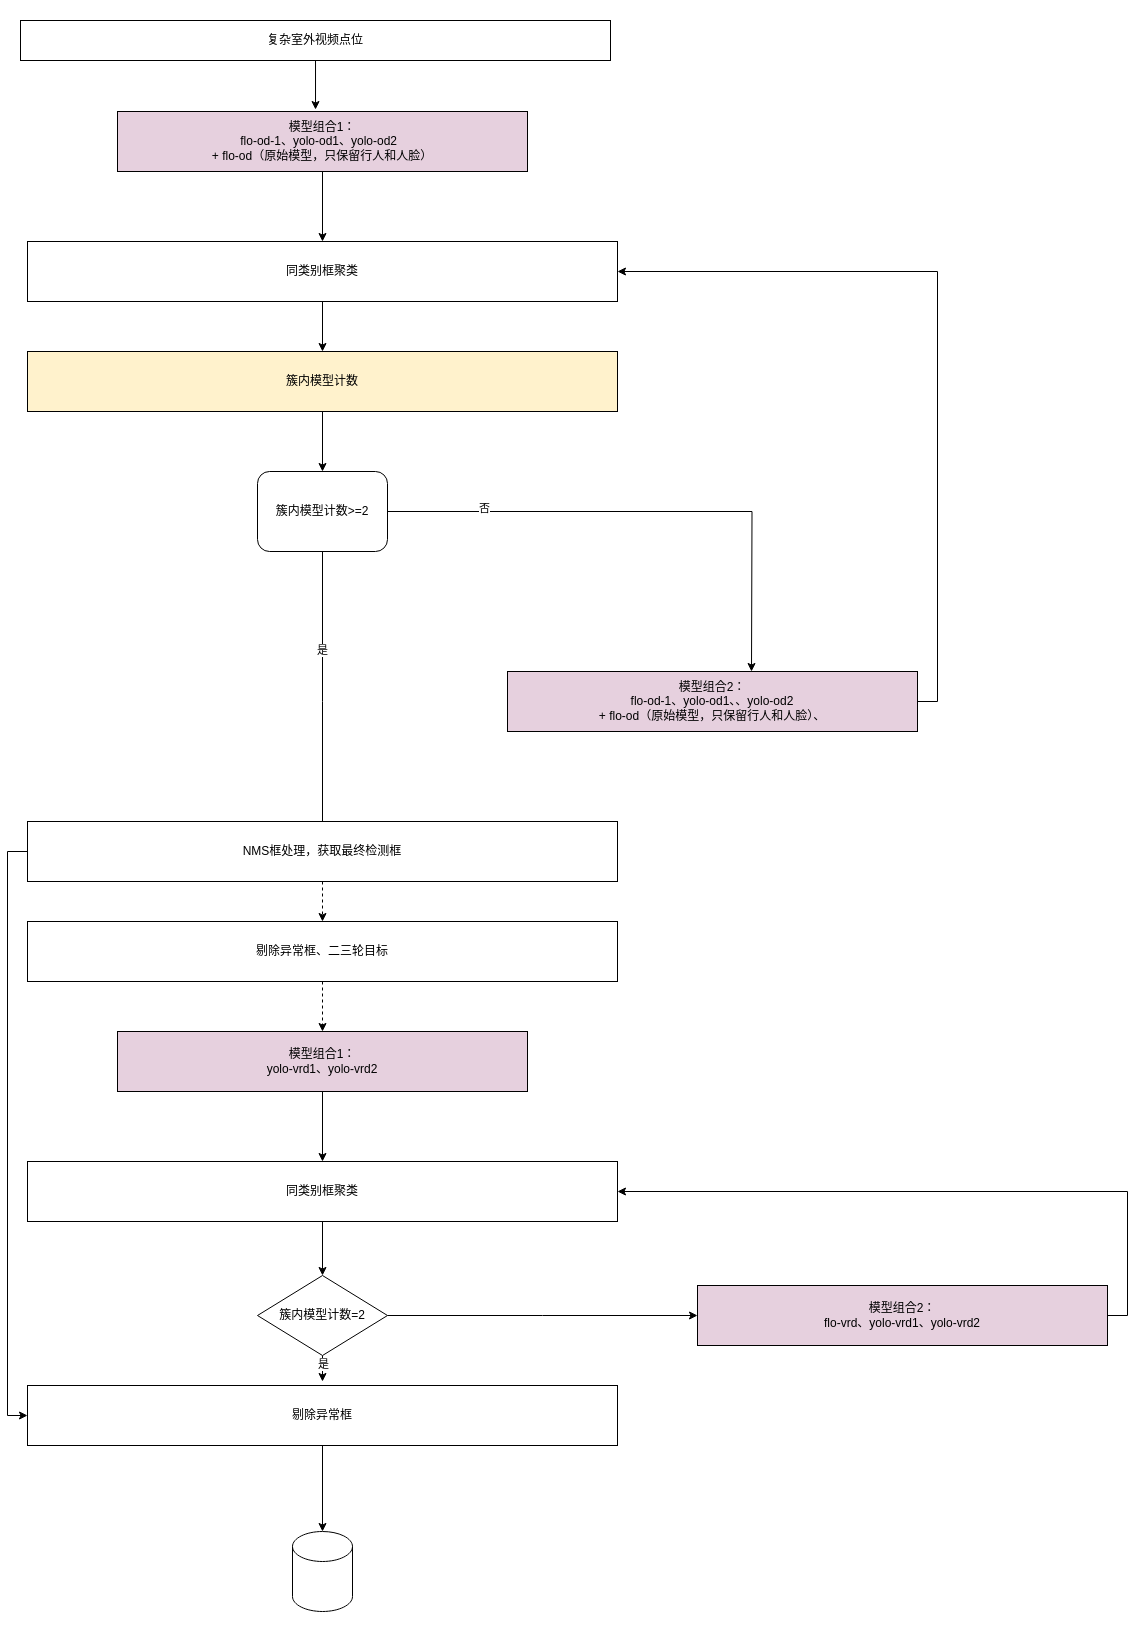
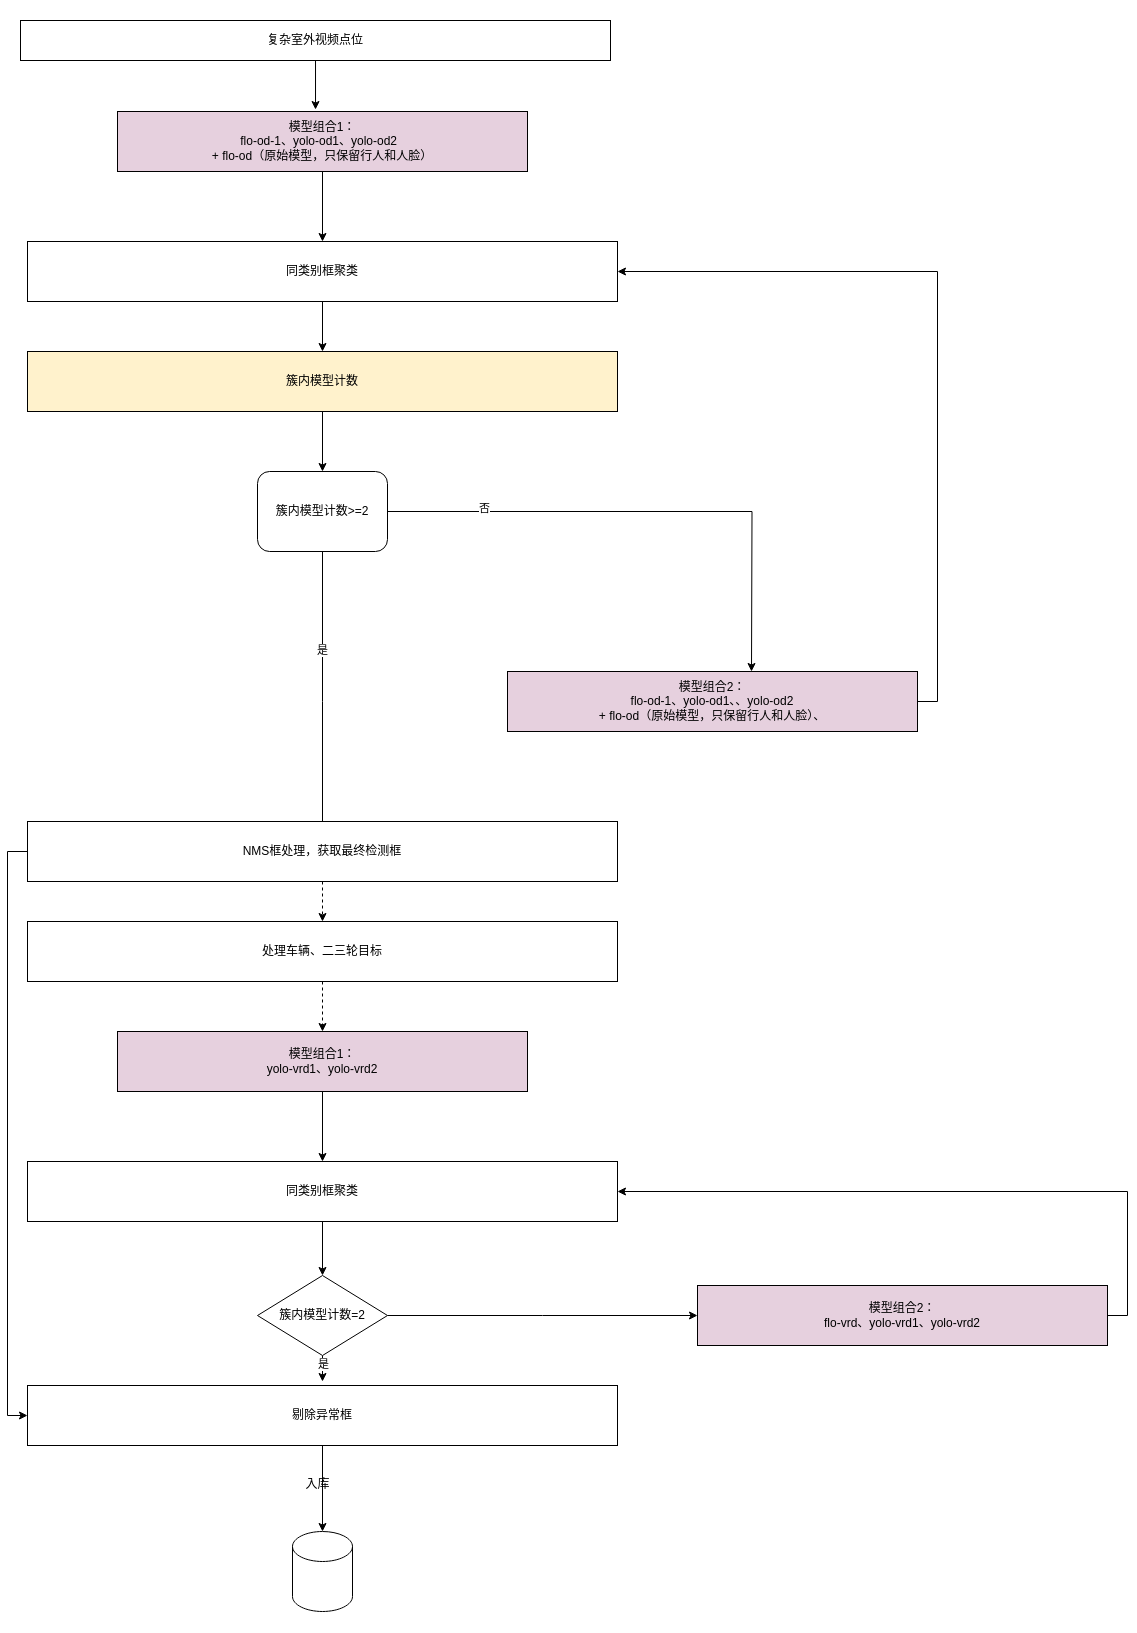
(323, 952) -> (323, 952)
none -> (318, 1485)
